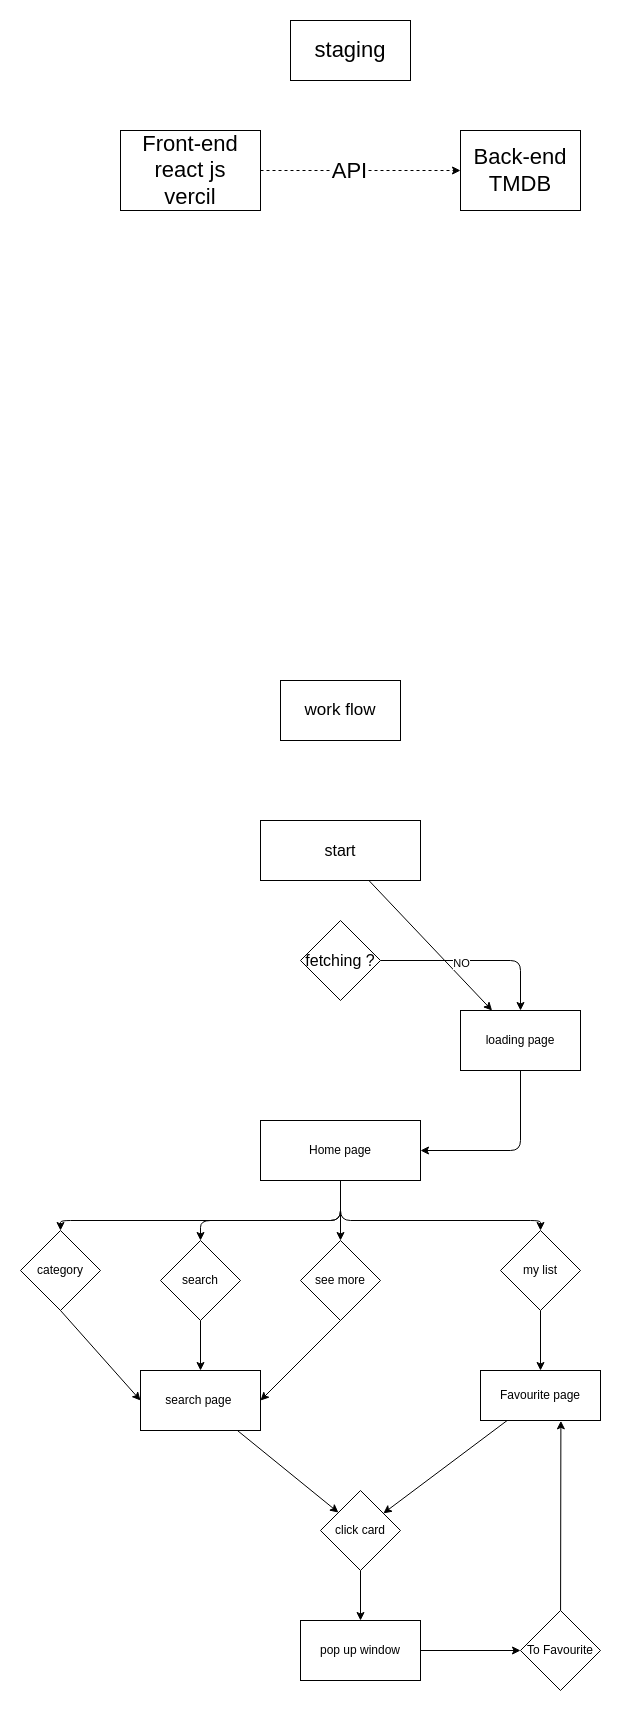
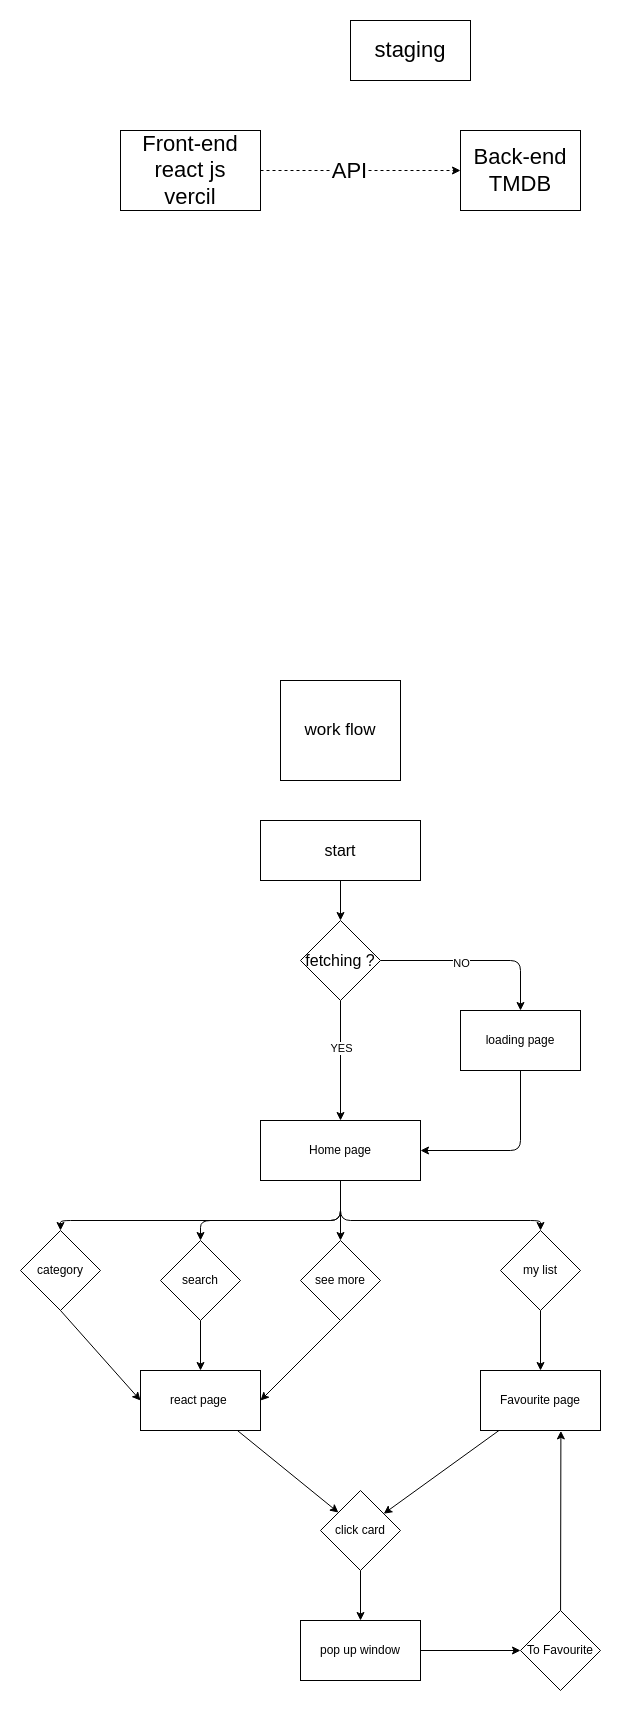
(351, 51) -> (411, 51)
(341, 711) -> (341, 731)
(428, 943) -> (341, 897)
none -> (341, 1057)
(541, 1396) -> (541, 1401)
(201, 1401) -> (201, 1401)
